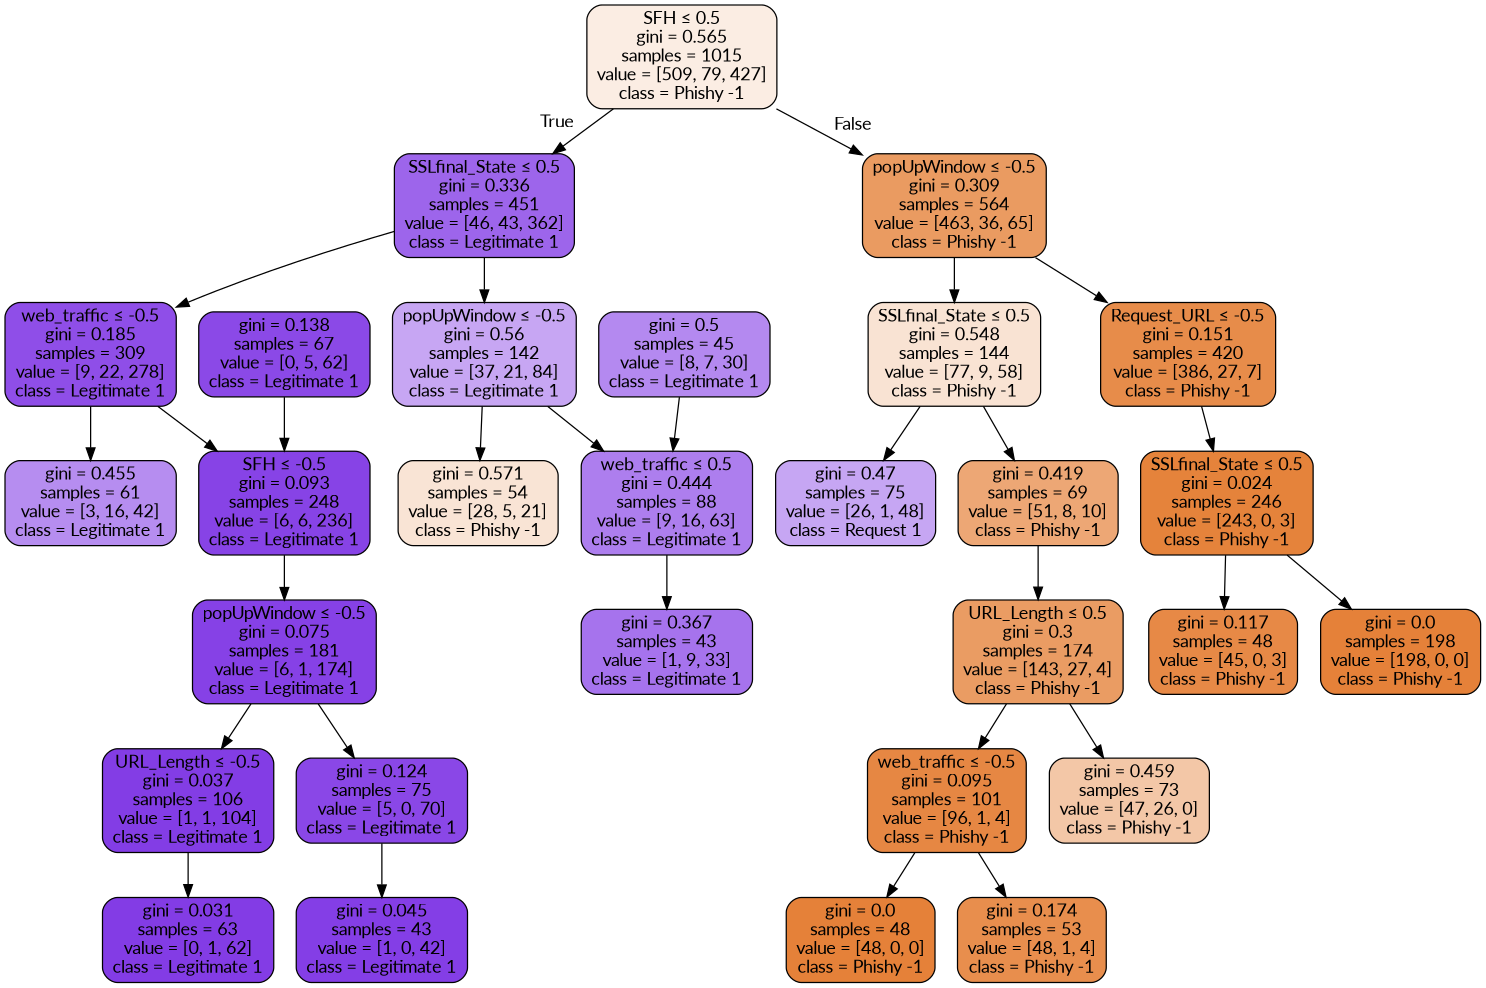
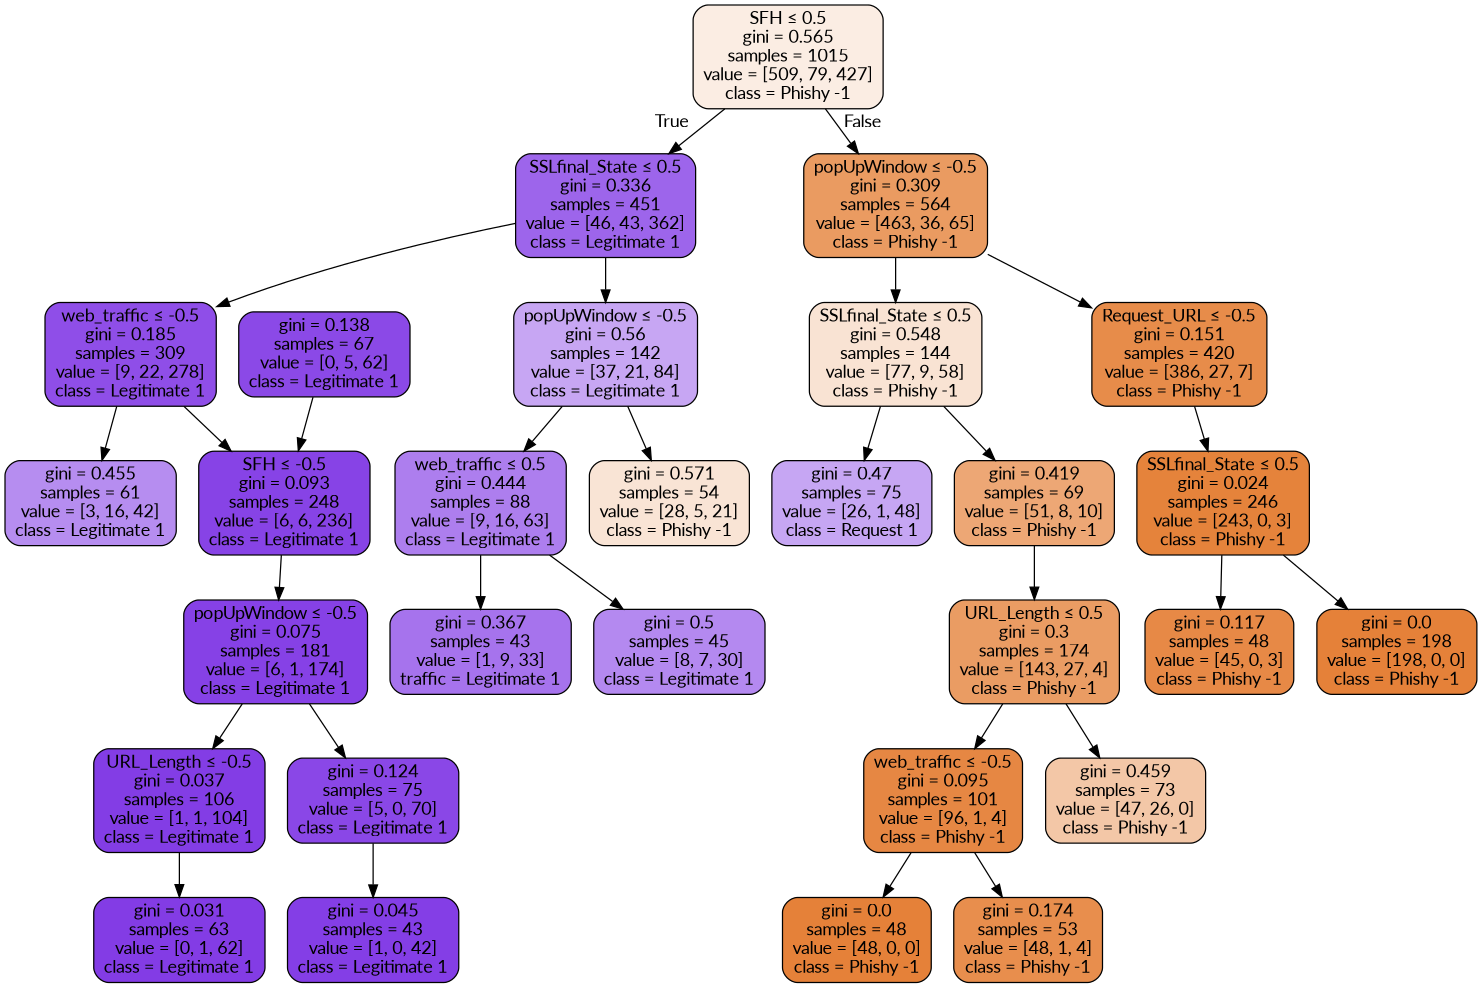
(677, 418) -> (581, 578)
(667, 679) -> (481, 679)
